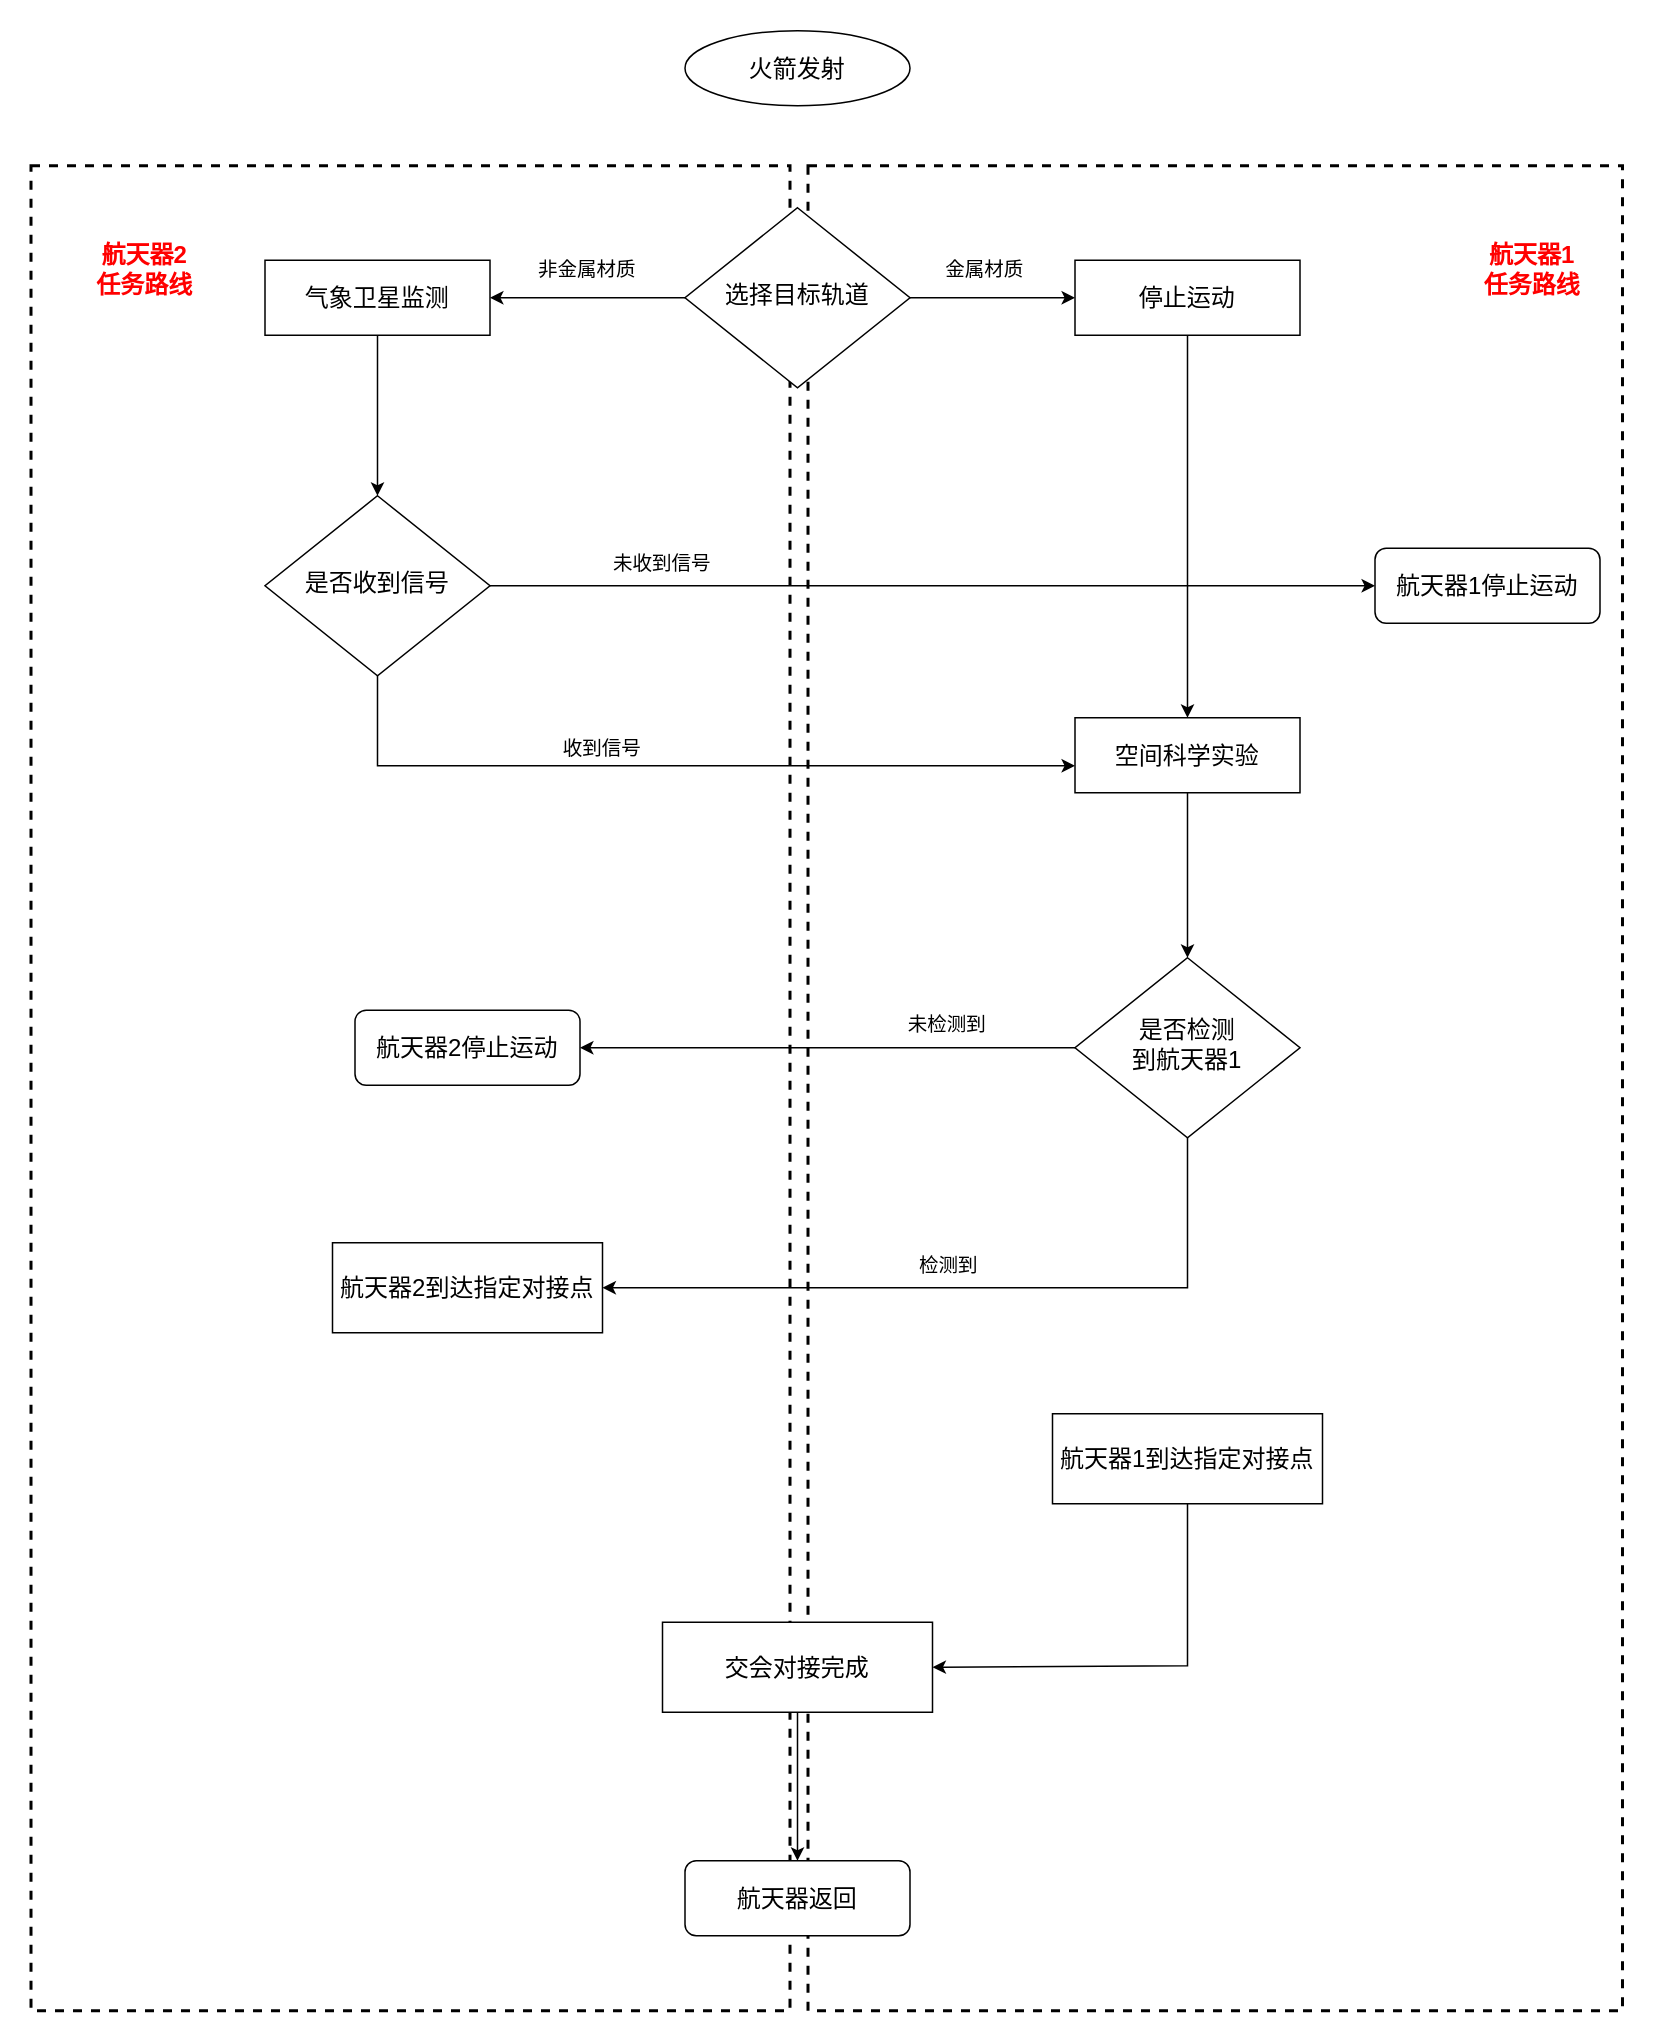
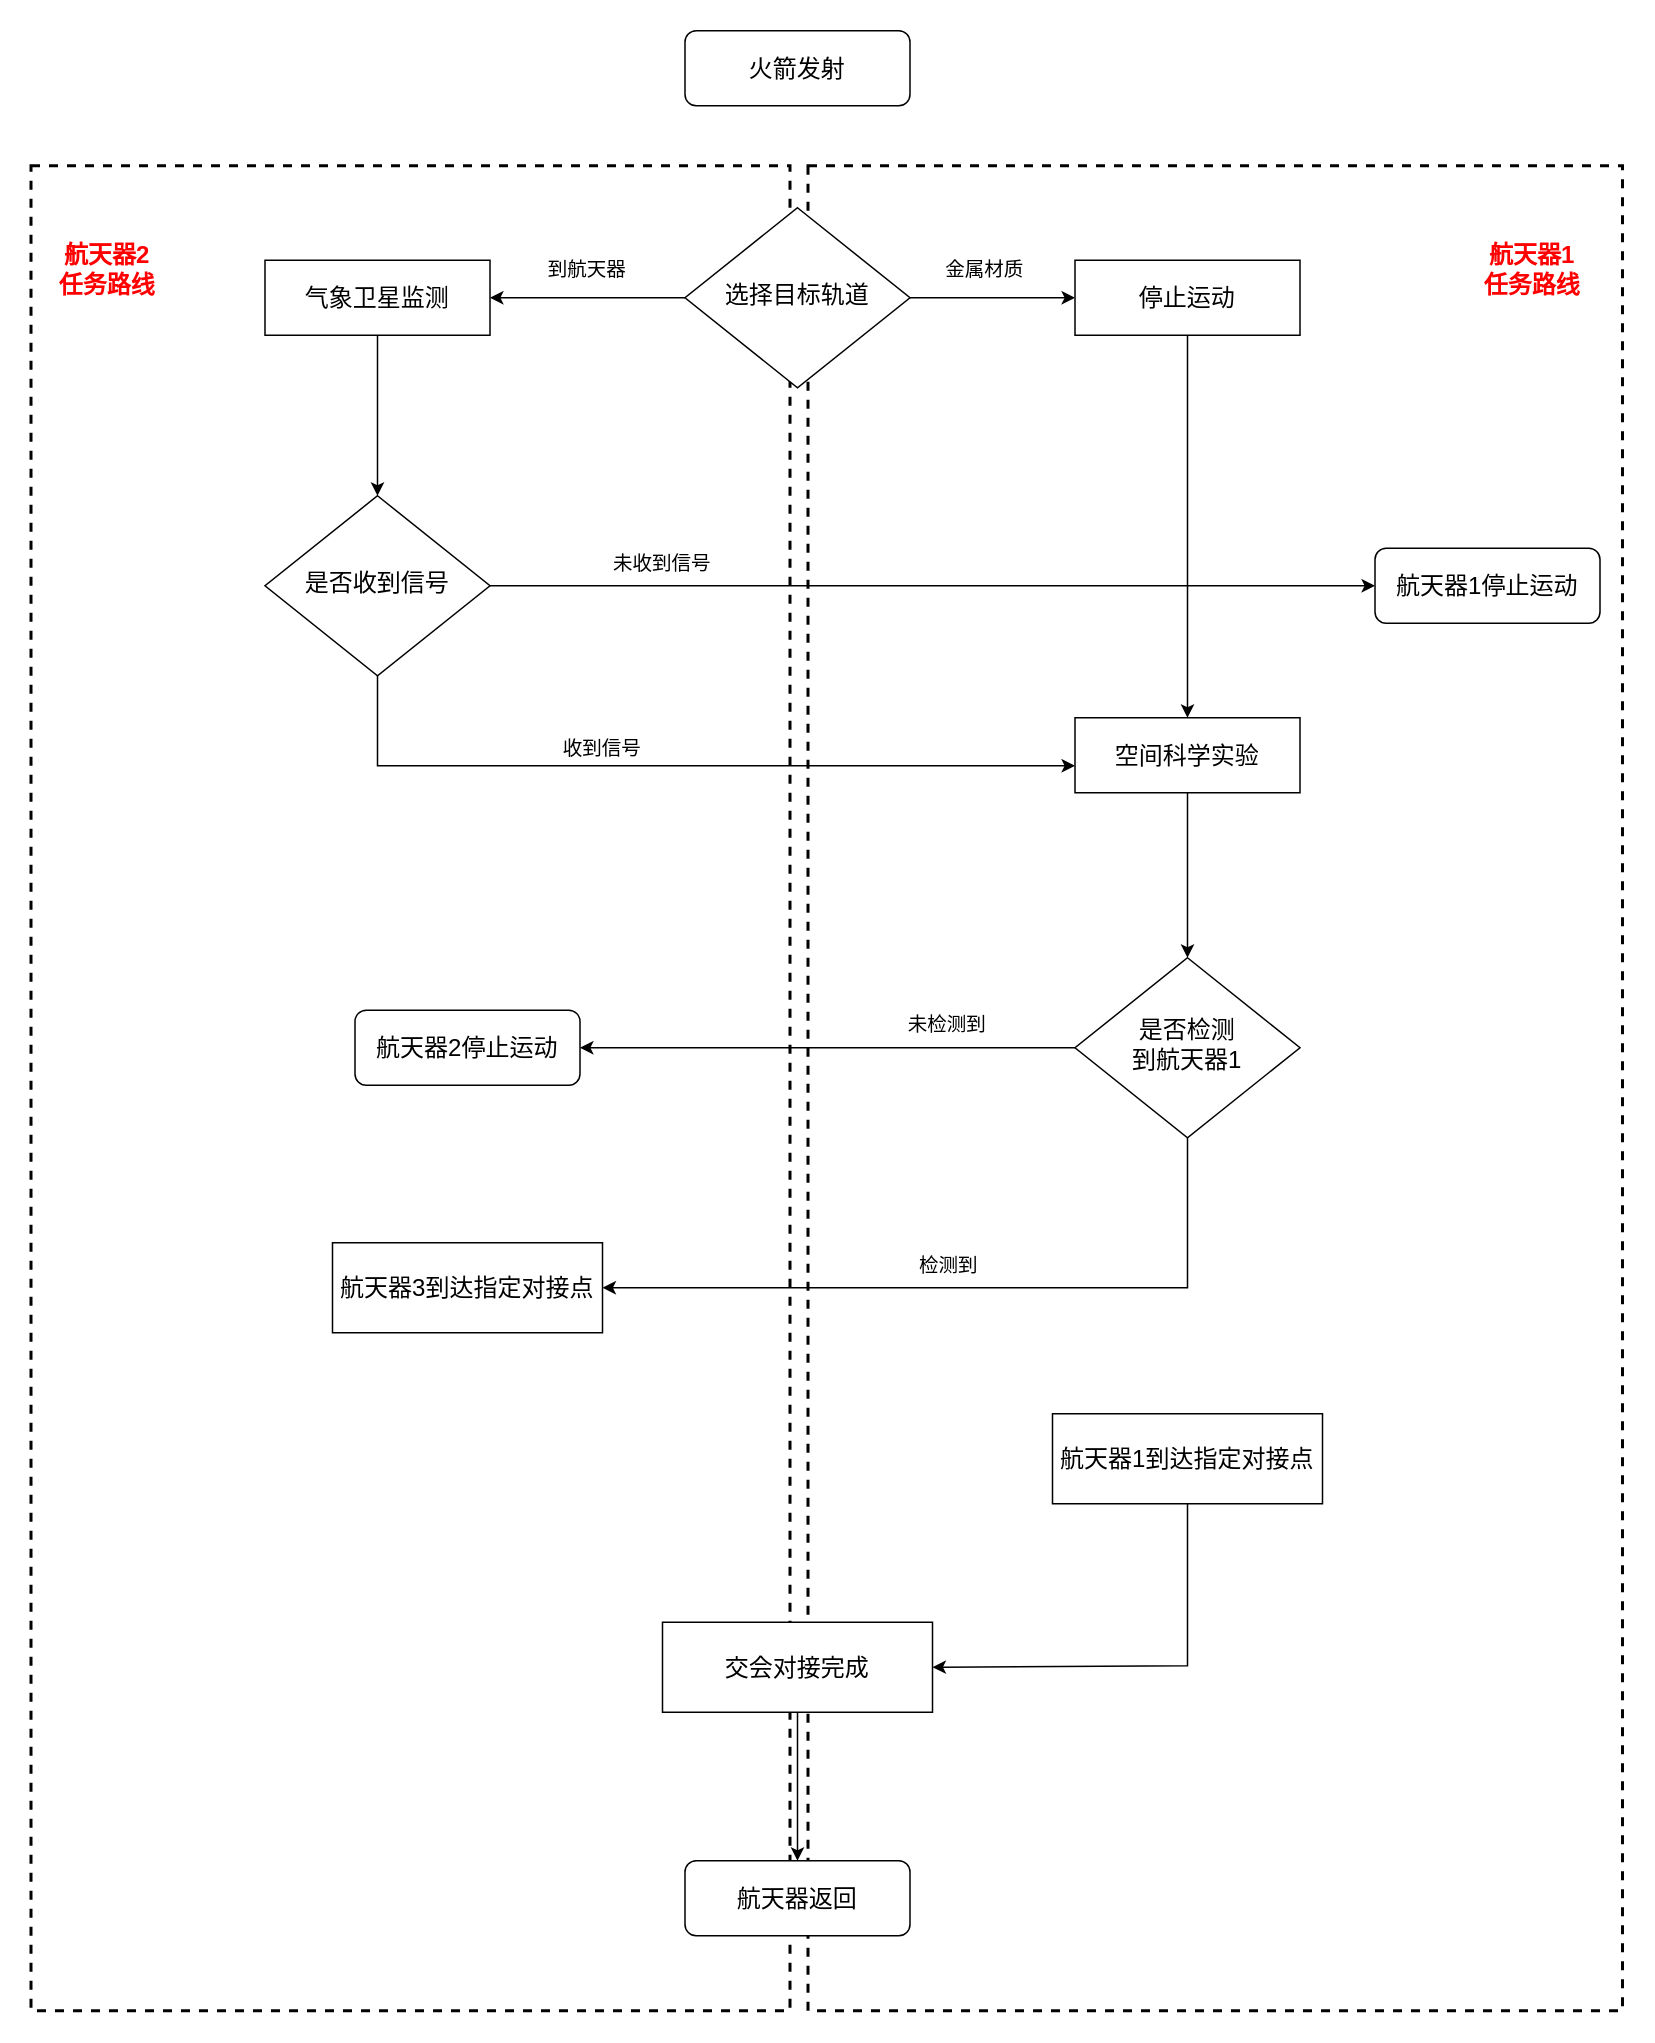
(797, 68) -> (797, 68)
(145, 269) -> (107, 269)
(587, 269) -> (587, 269)
(467, 1288) -> (467, 1288)
